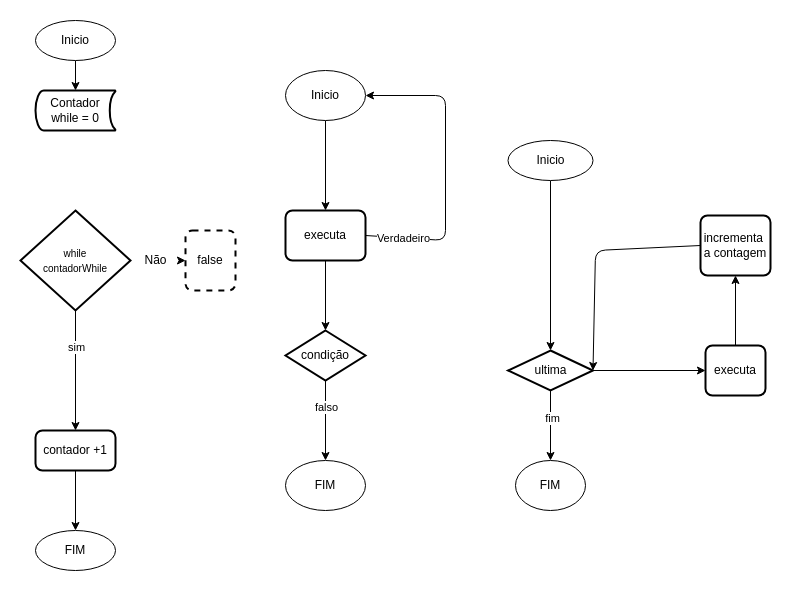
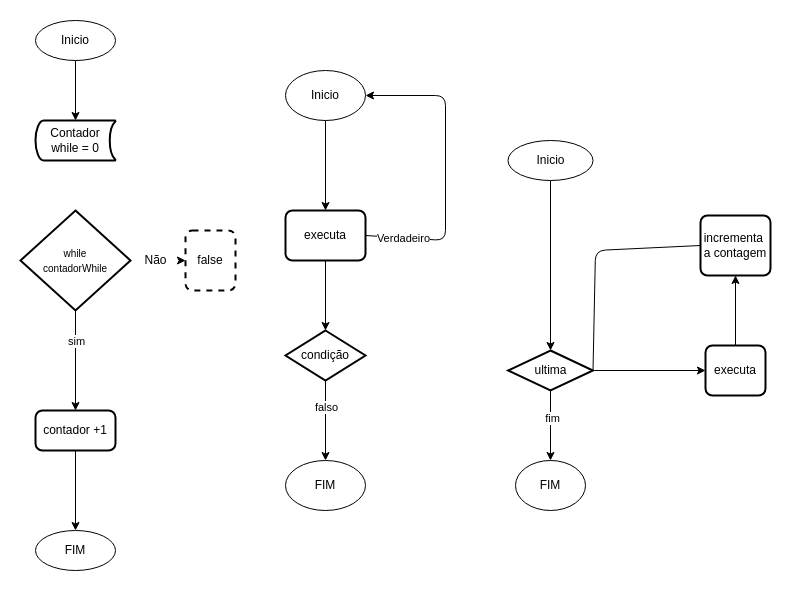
(76, 111) -> (76, 141)
(593, 362) -> (593, 364)
(76, 451) -> (76, 431)
